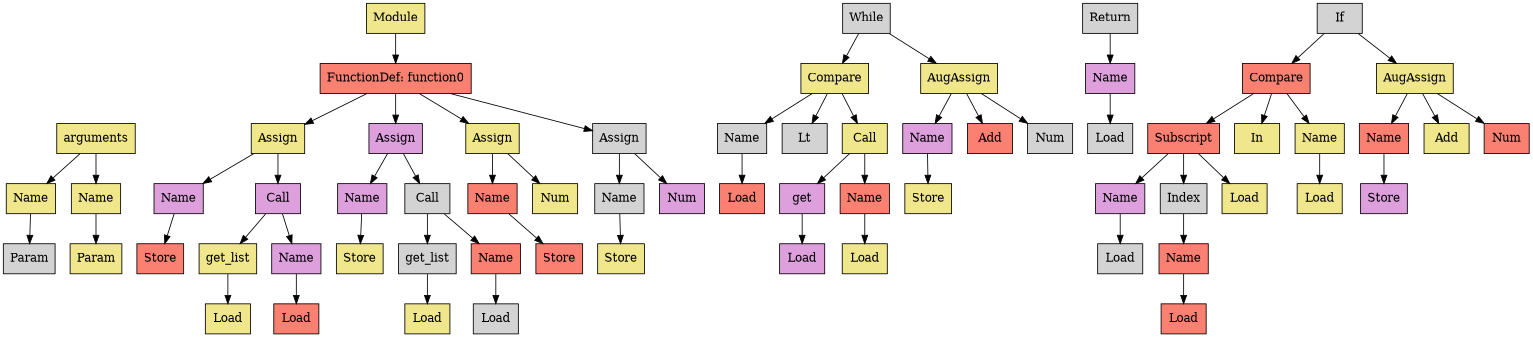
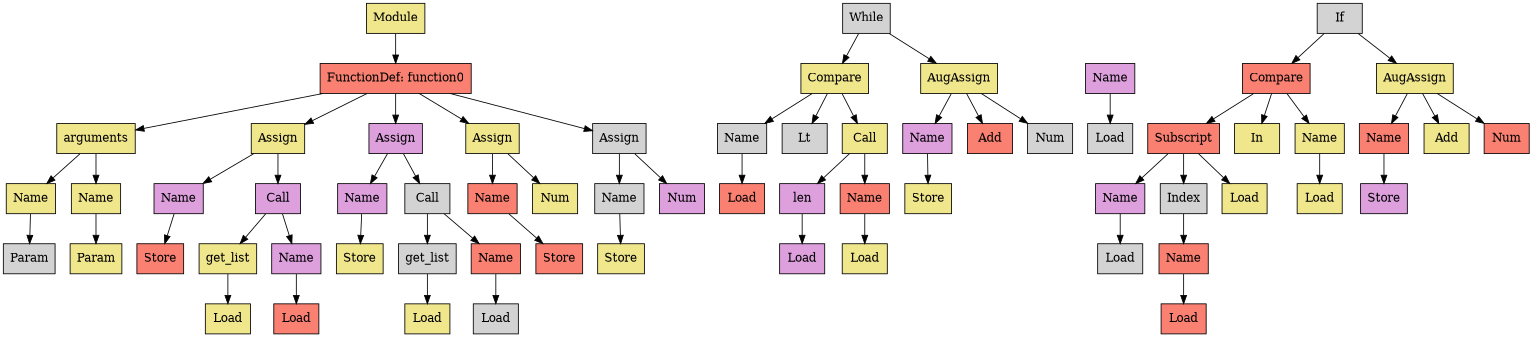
(1110, 18) -> none
none -> (233, 111)
(802, 199) -> (802, 199)
